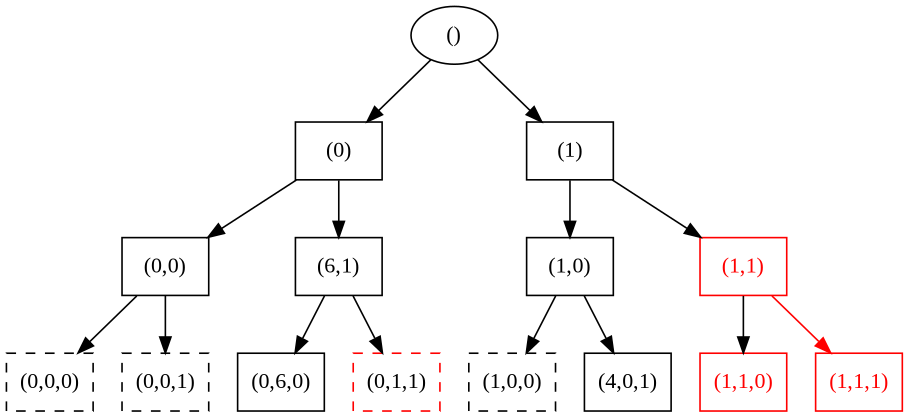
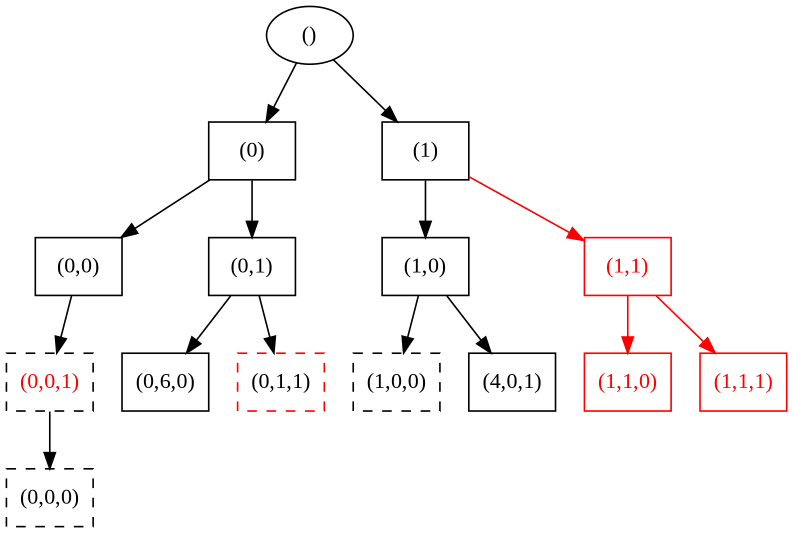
(650, 204) -> (519, 205)
(339, 267) -> (252, 267)
(743, 316) -> (628, 316)
(113, 319) -> (50, 432)
(165, 382) -> (50, 382)
